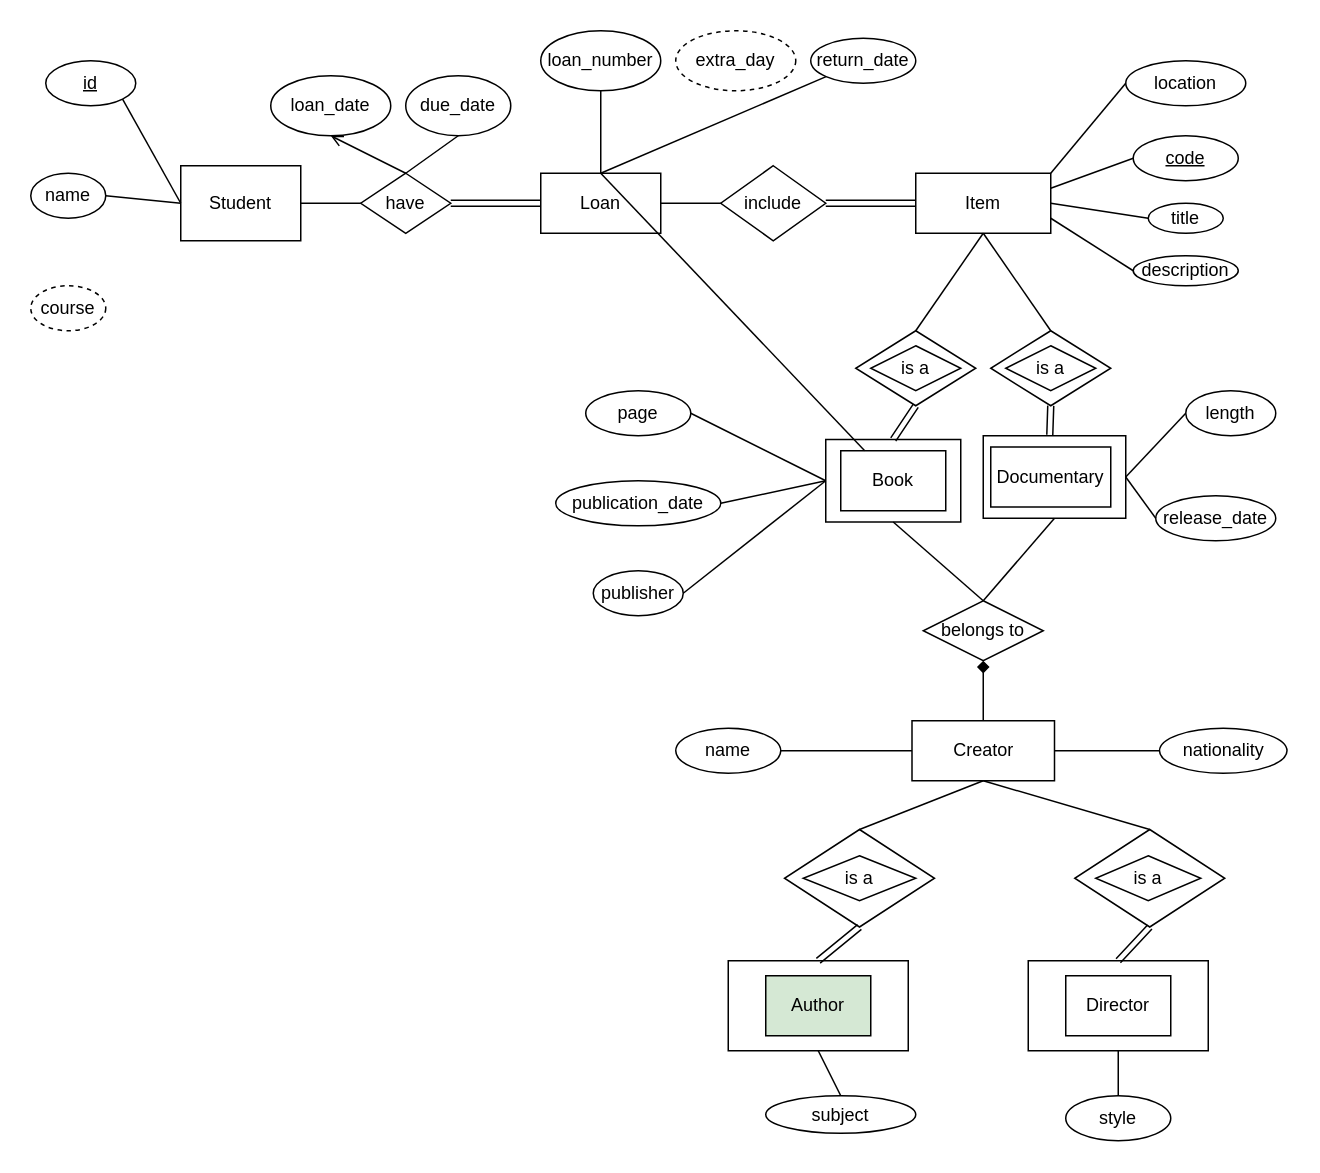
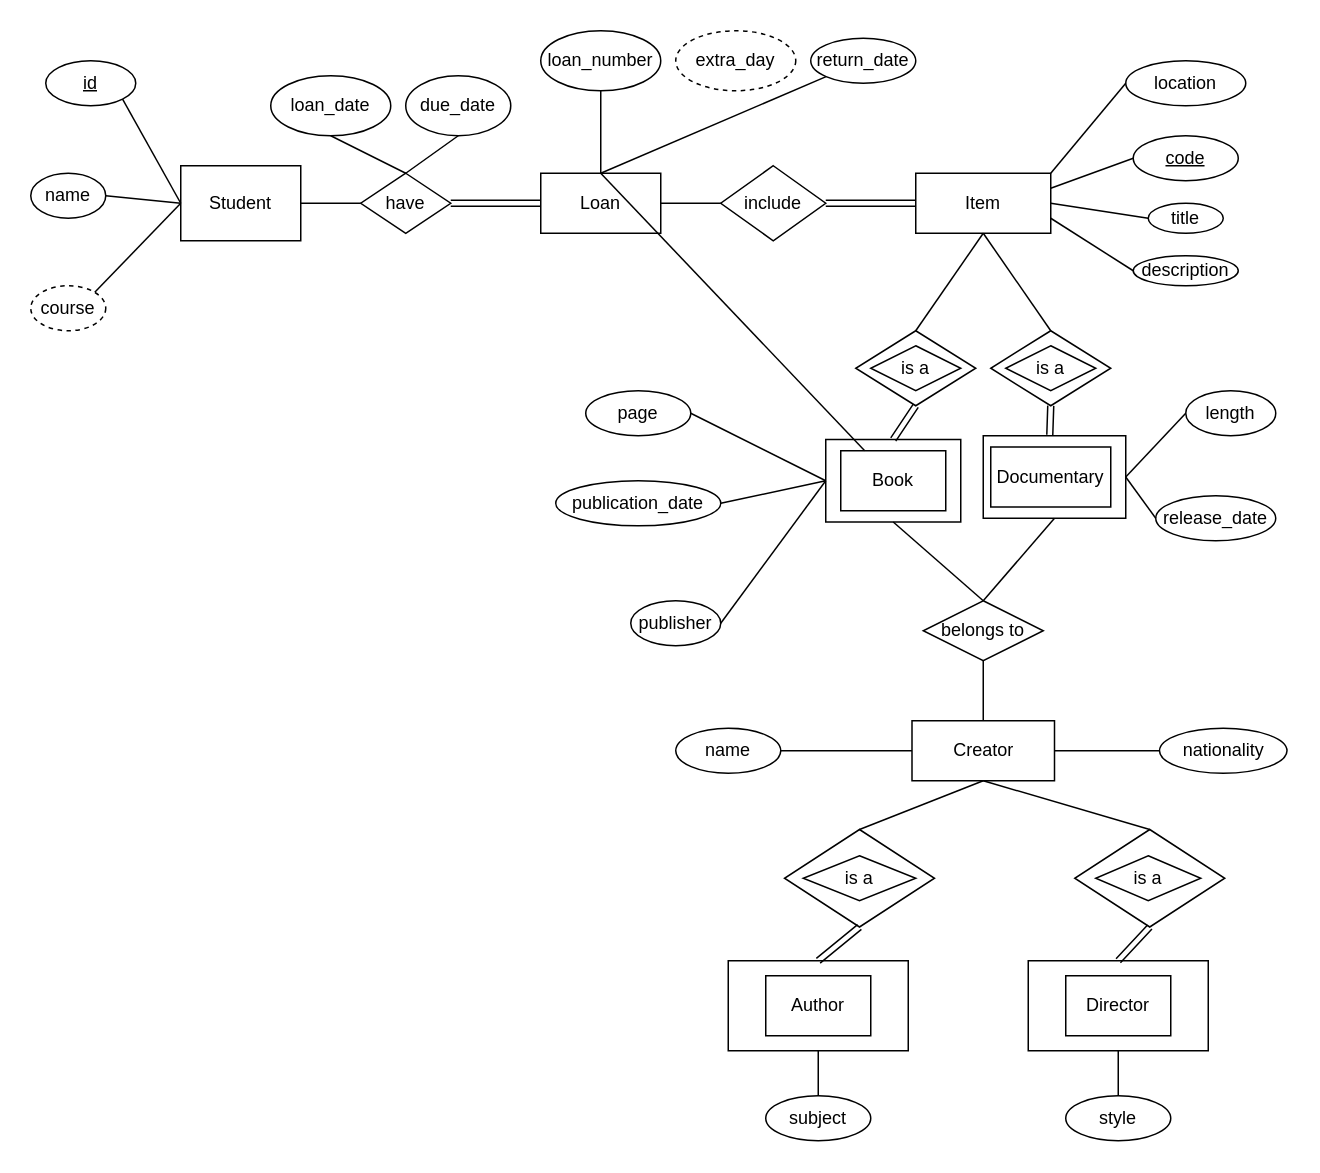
(336, 139) -> (335, 138)
none -> (138, 247)
(638, 593) -> (676, 623)
(983, 673) -> (983, 667)
(818, 1006) -> (818, 1006)
(841, 1115) -> (818, 1118)
